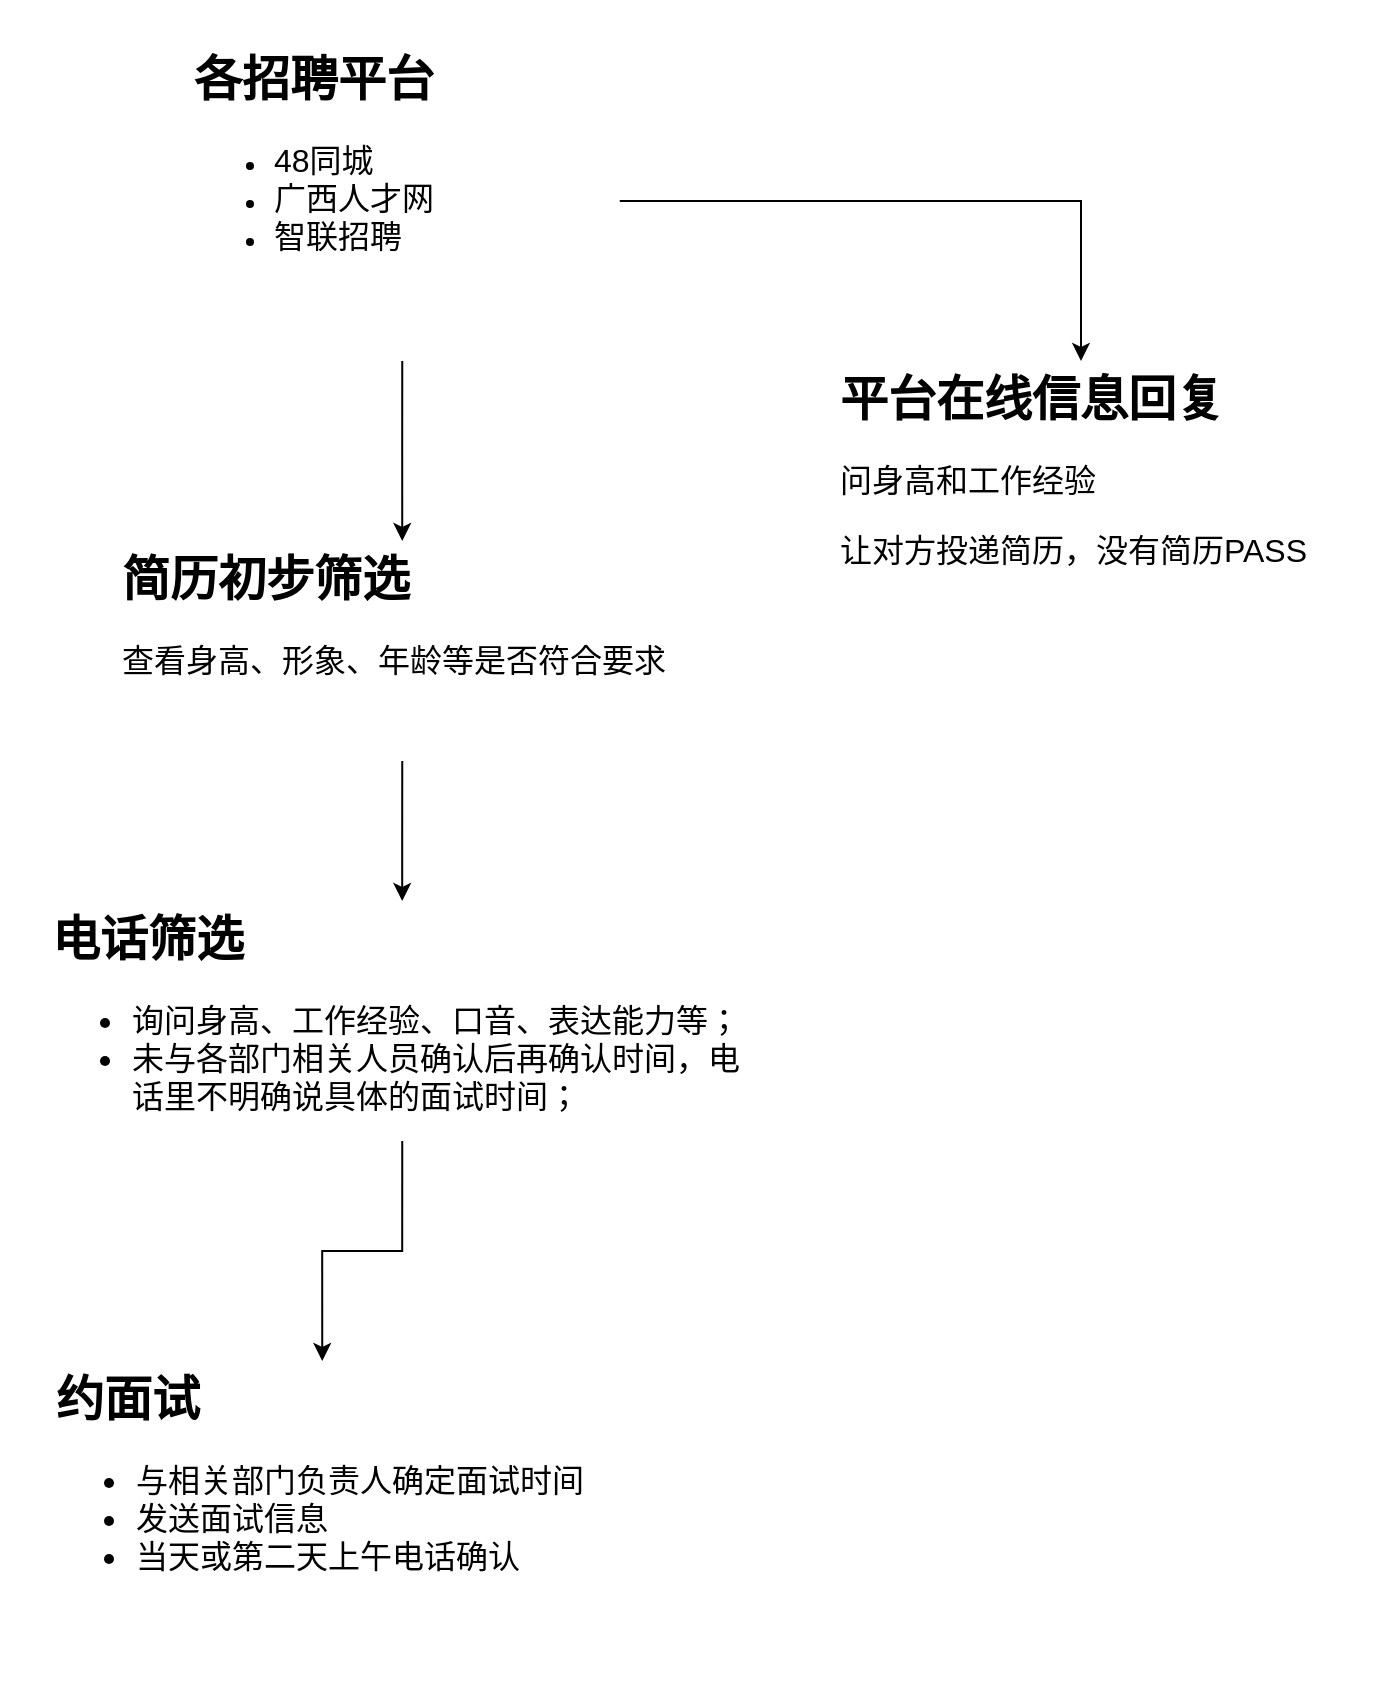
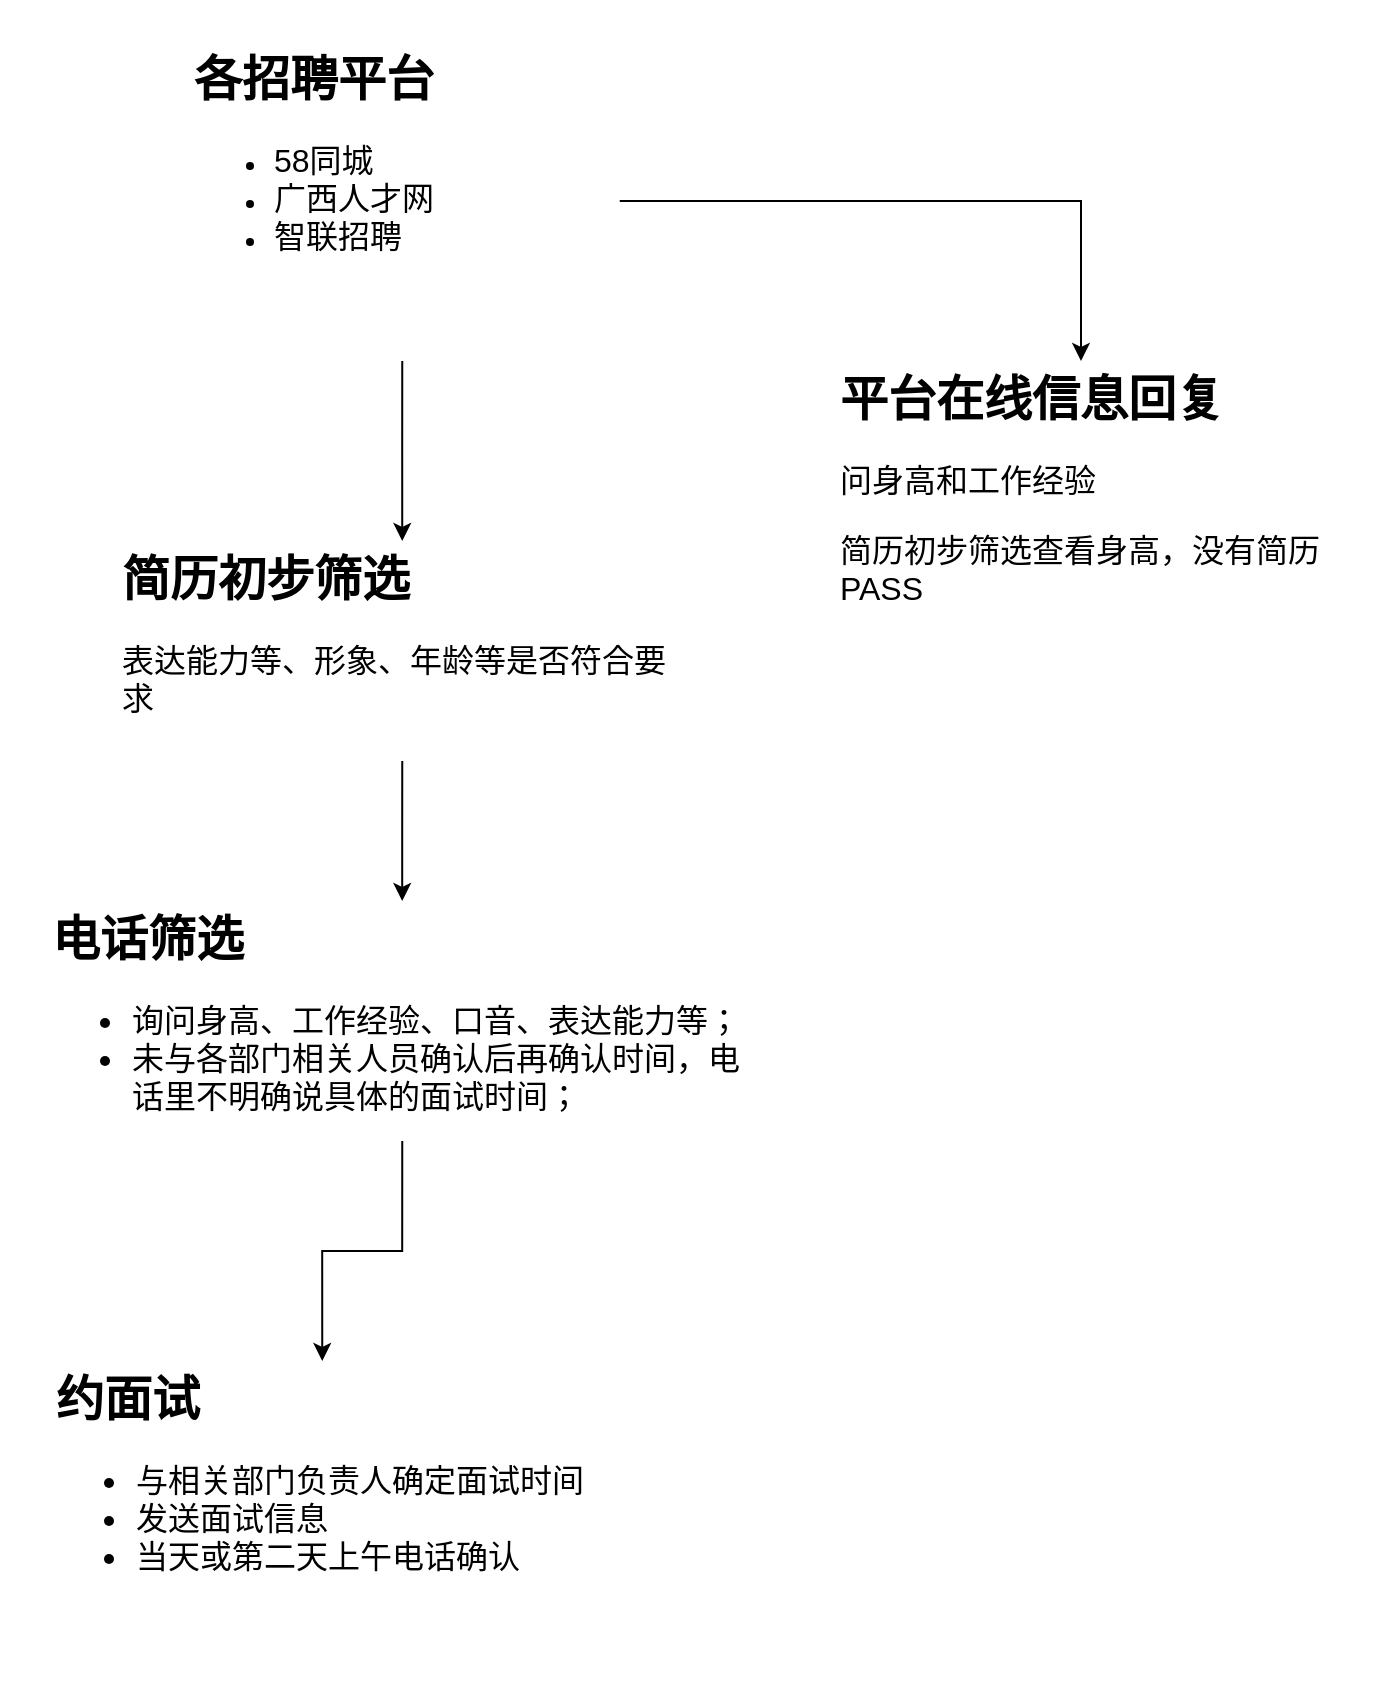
(255, 79) -> (255, 79)
(1012, 384) -> (1048, 384)
(327, 550) -> (339, 550)
